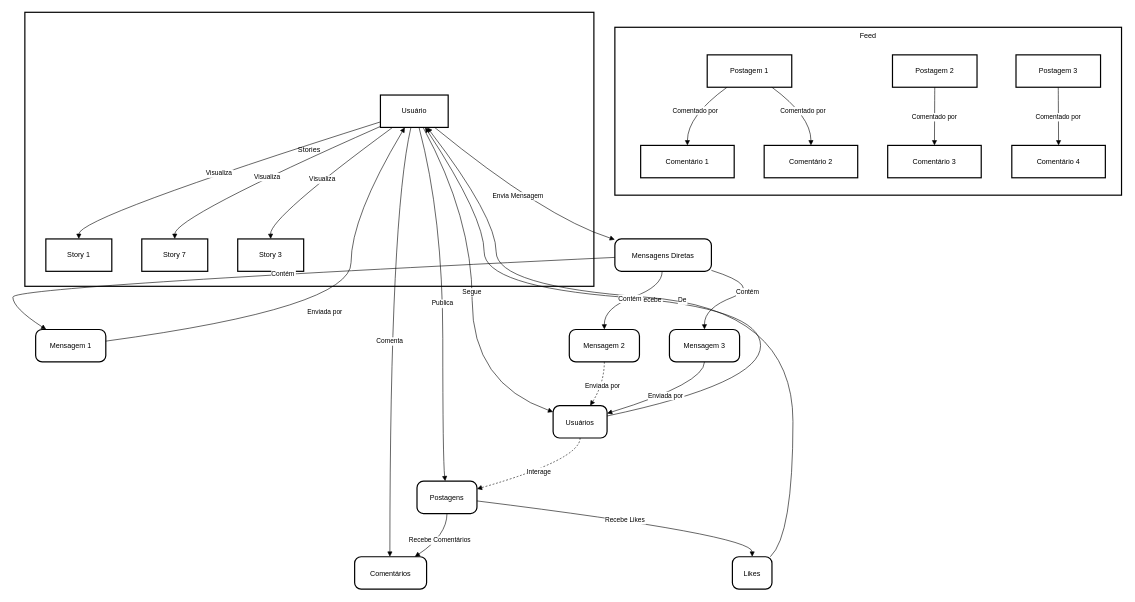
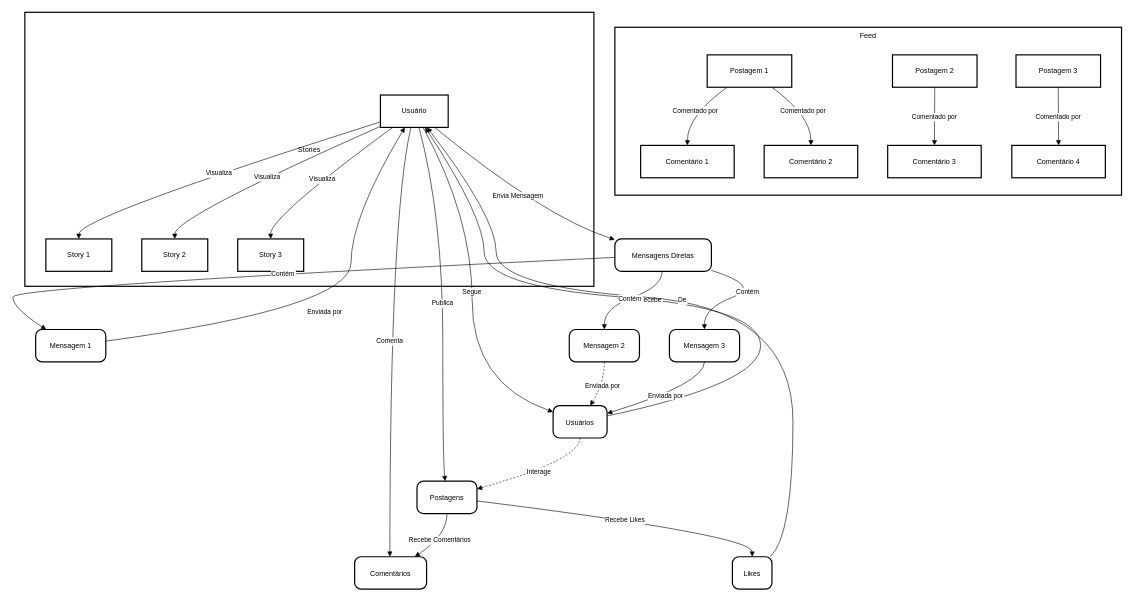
(174, 255) -> (174, 255)
